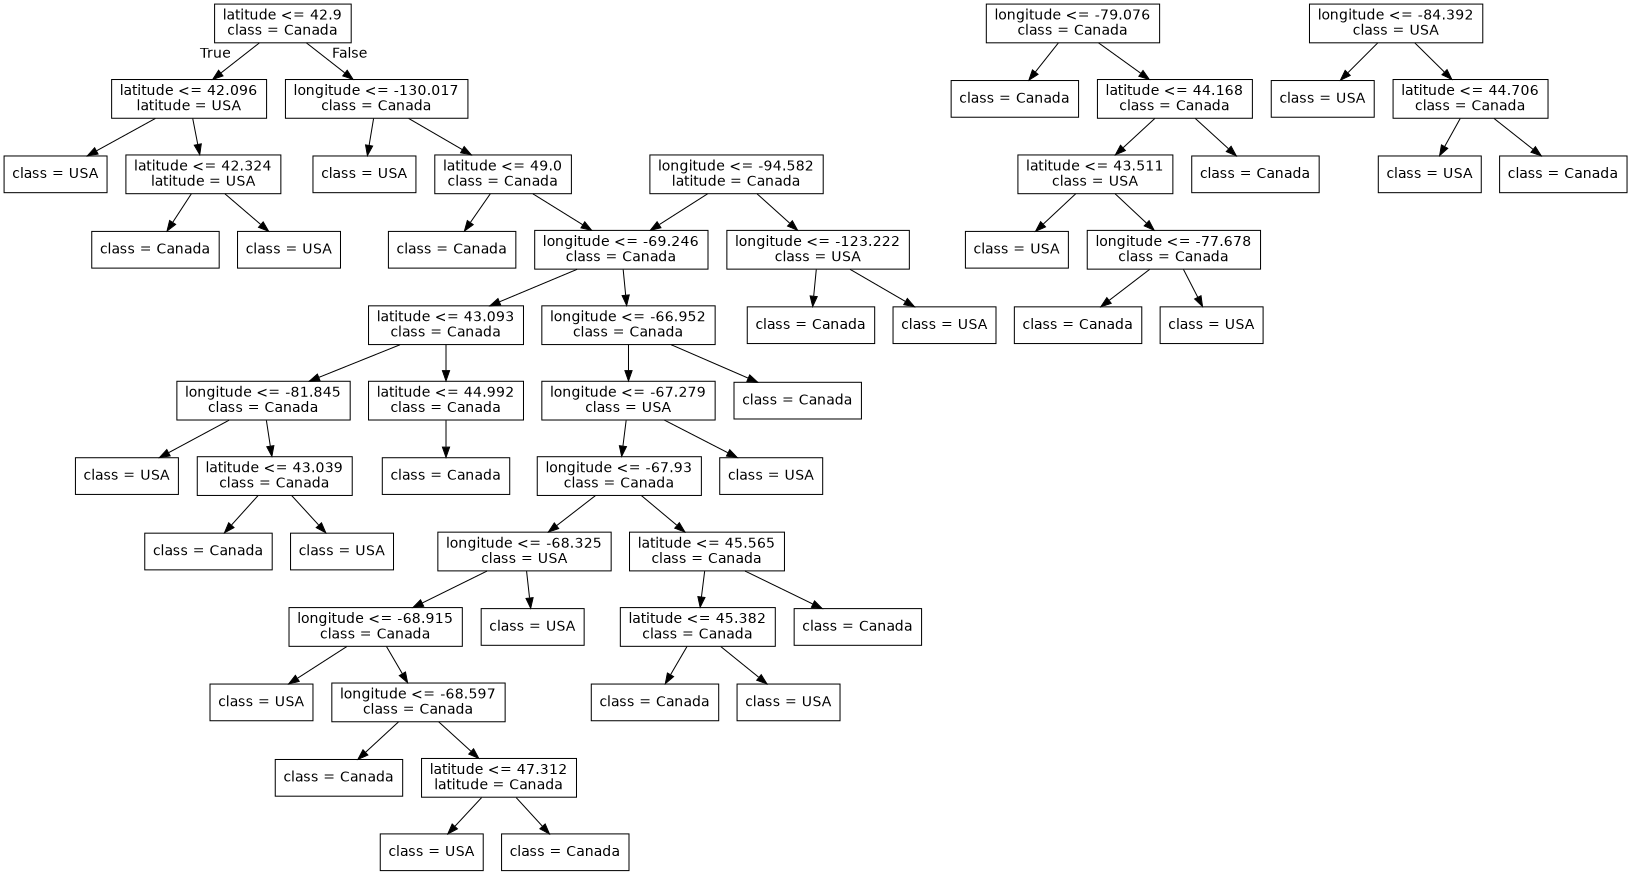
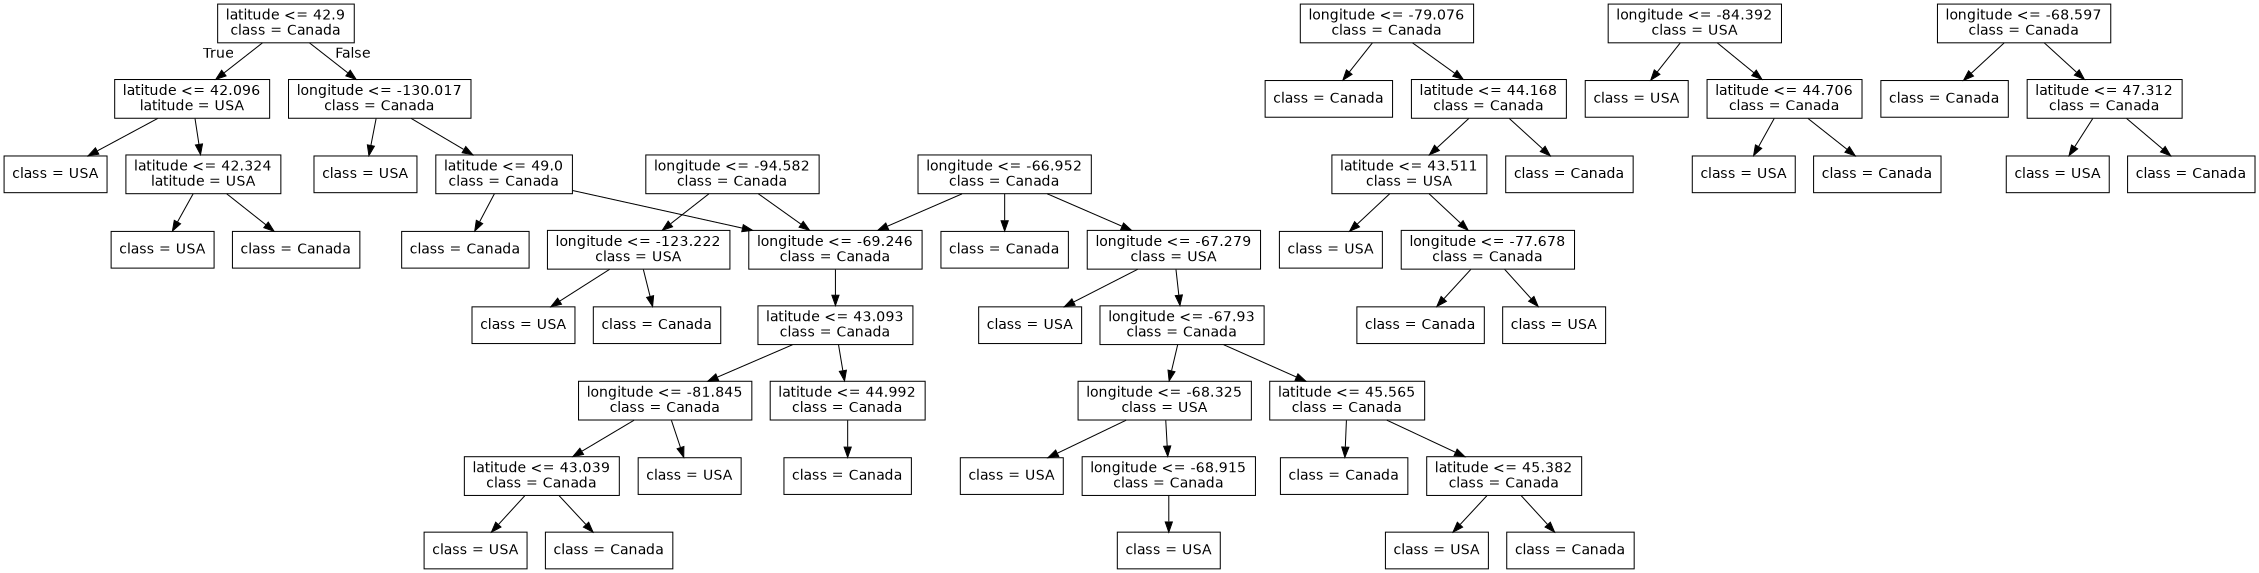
(737, 174) -> (732, 174)
(624, 282) -> (925, 210)
(394, 660) -> none
(499, 778) -> (2105, 99)
